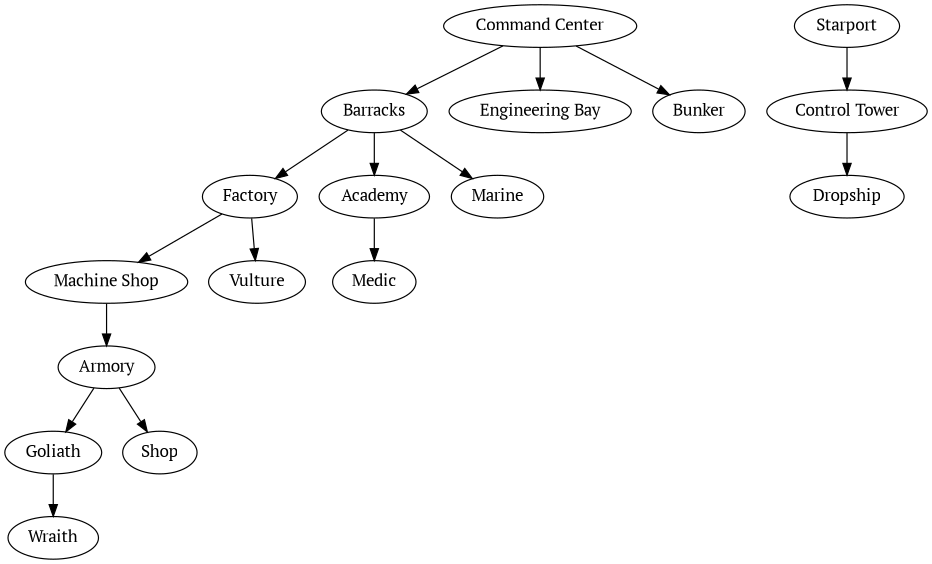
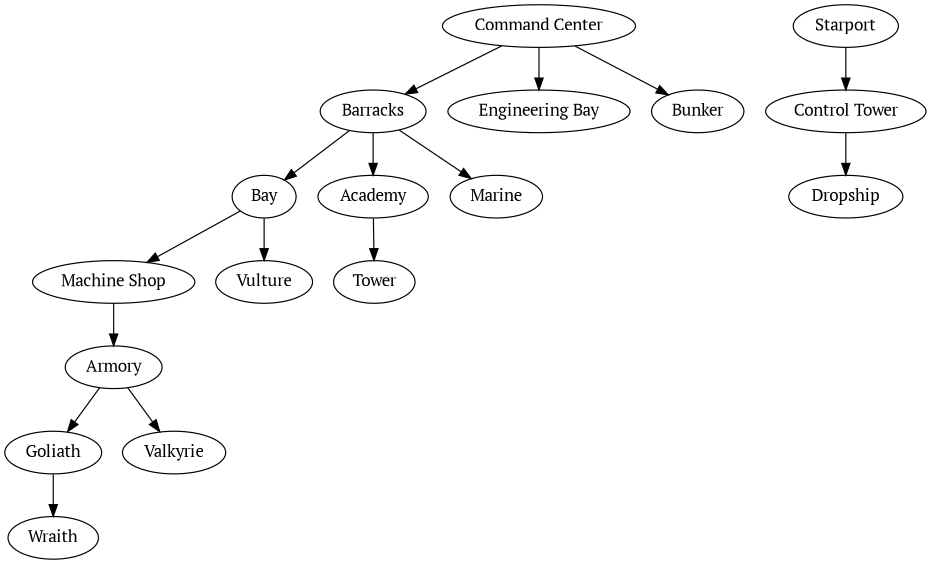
(250, 197) -> (264, 197)
(374, 282) -> (374, 282)
(160, 453) -> (174, 453)
